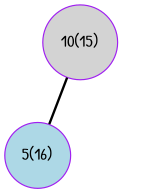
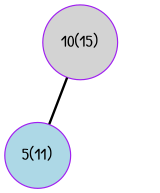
(38, 155) -> (38, 155)
